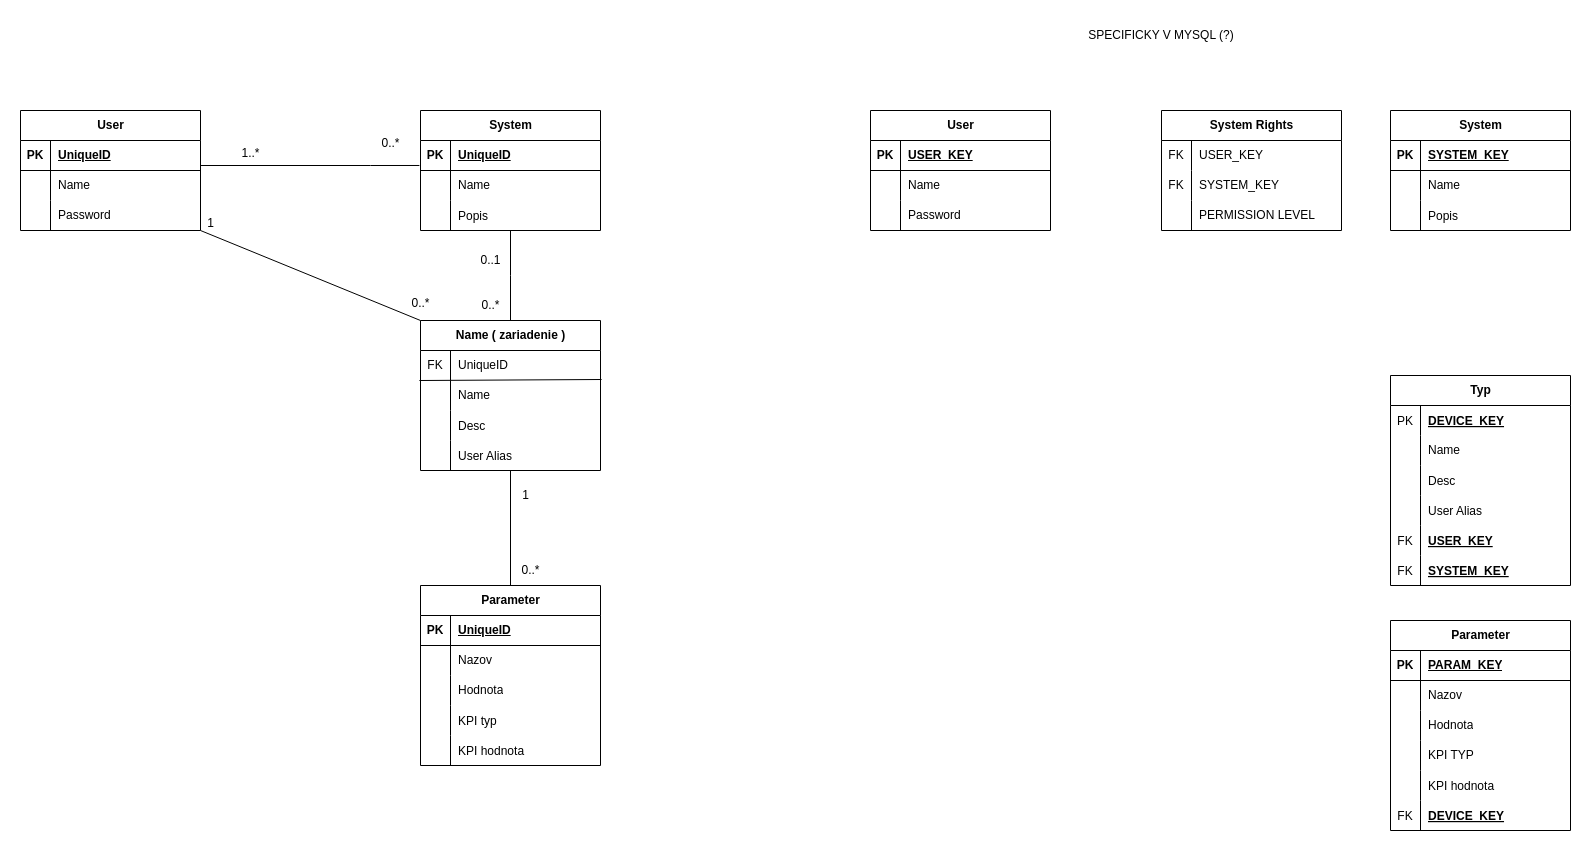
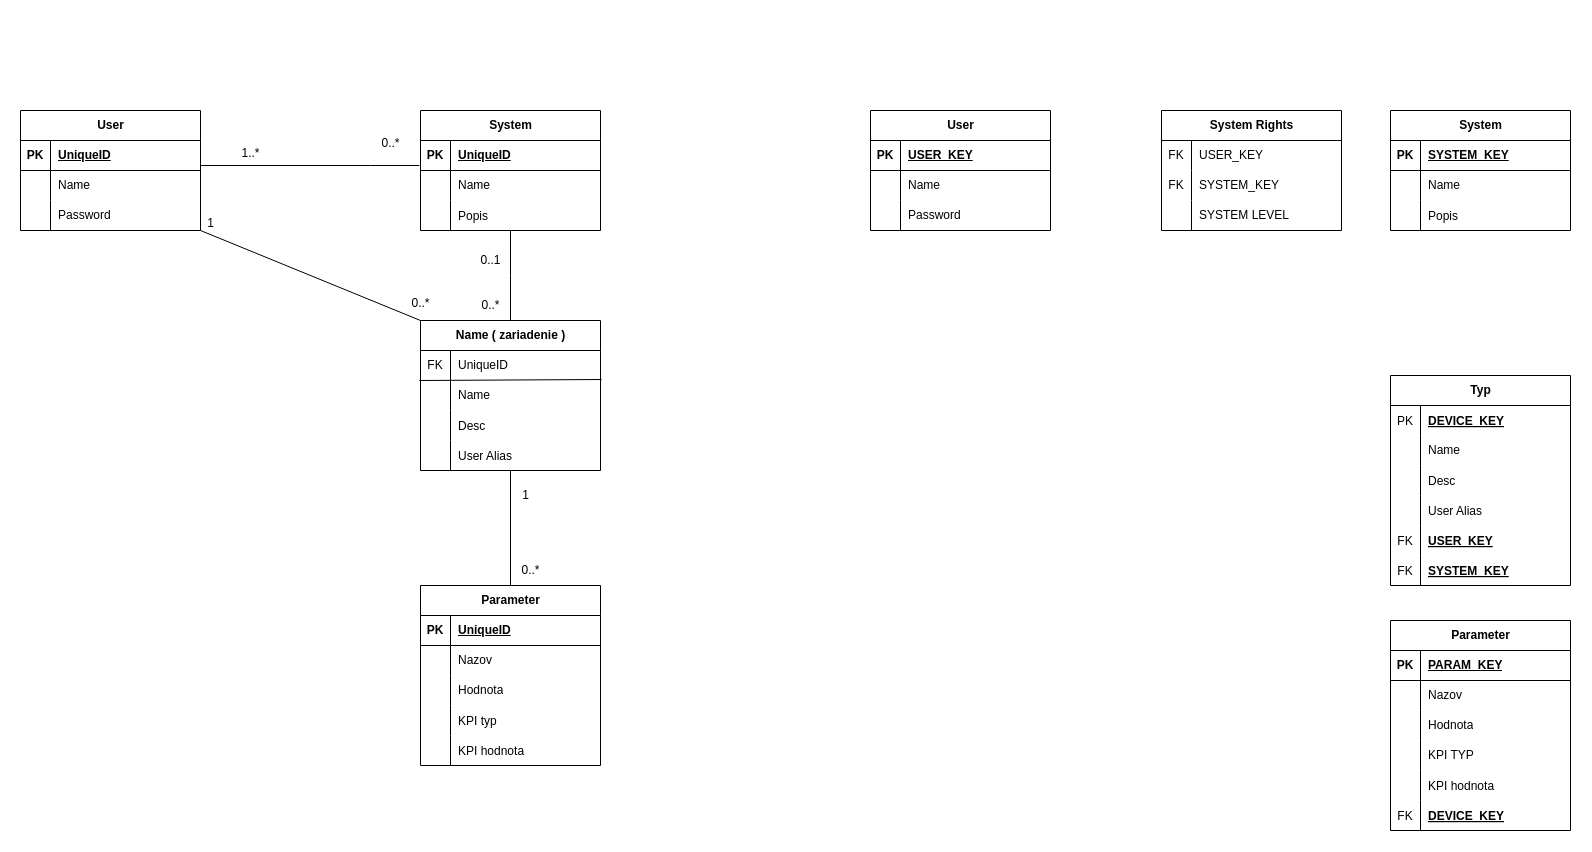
(1162, 36) -> none
(1252, 216) -> (1238, 216)
